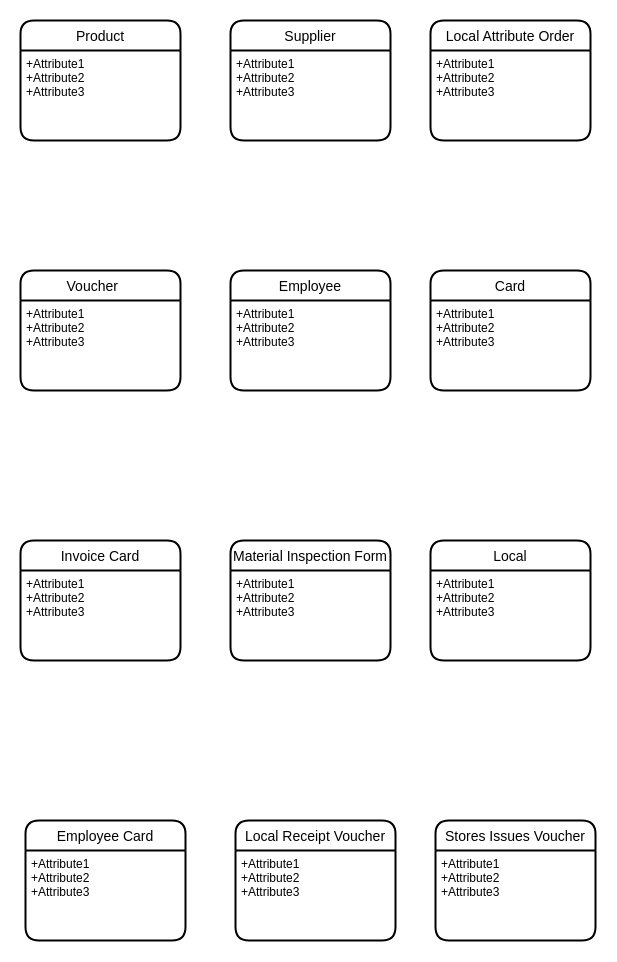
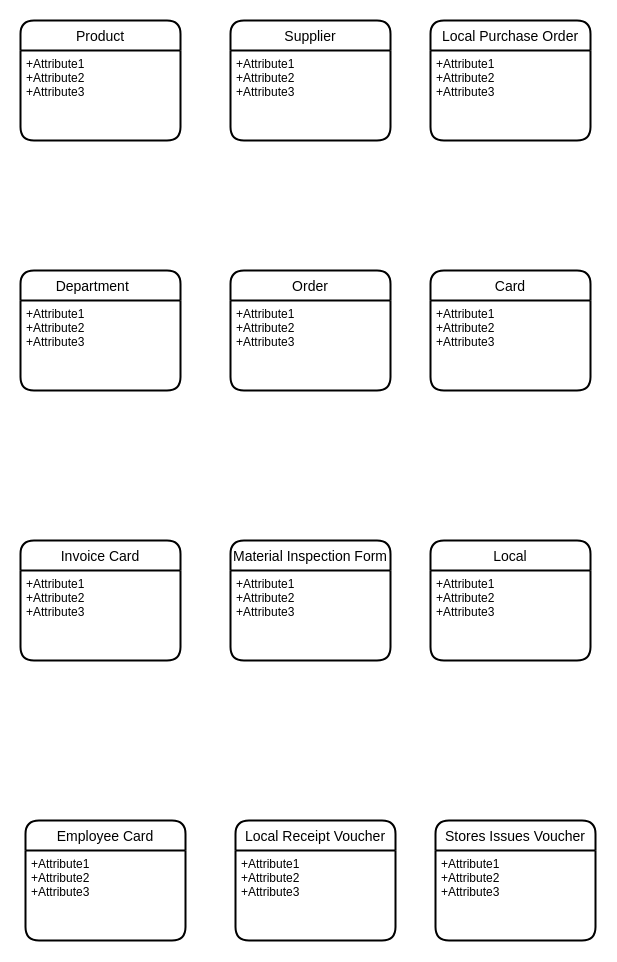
(510, 36) -> (510, 36)
(100, 286) -> (100, 286)
(310, 286) -> (310, 286)
